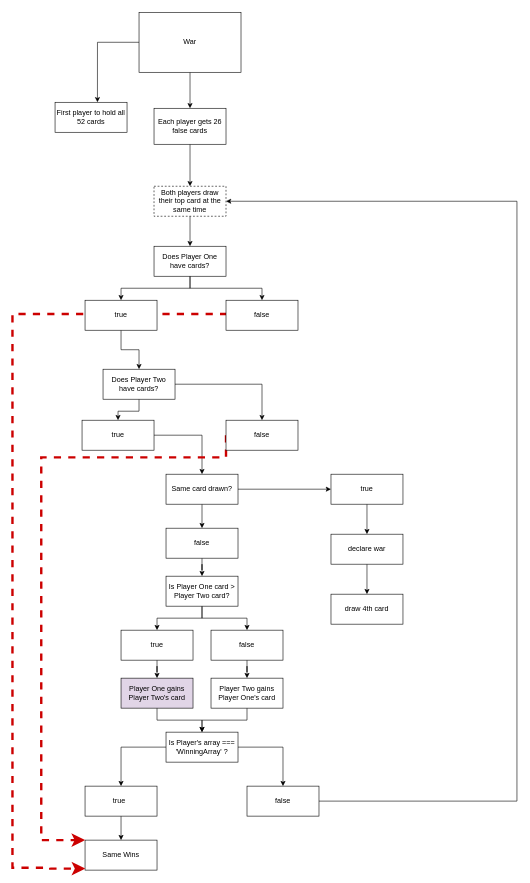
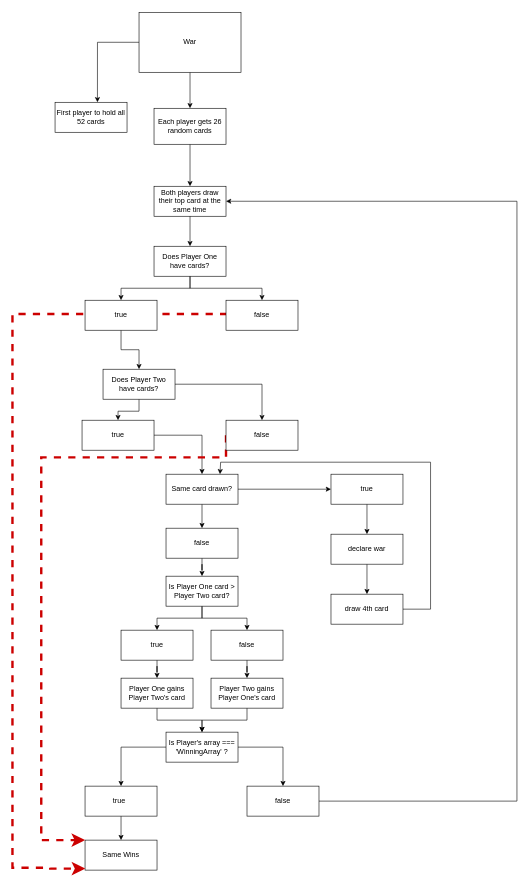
(190, 126) -> (190, 126)
(190, 201) -> (190, 201)
none -> (431, 535)
(157, 693) -> (157, 693)
